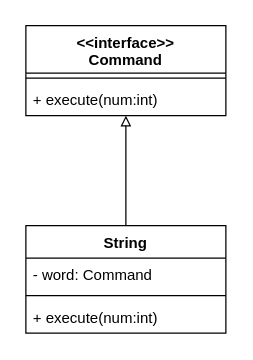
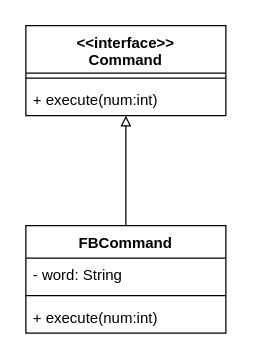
(125, 243) -> (125, 243)
(90, 275) -> (84, 275)
